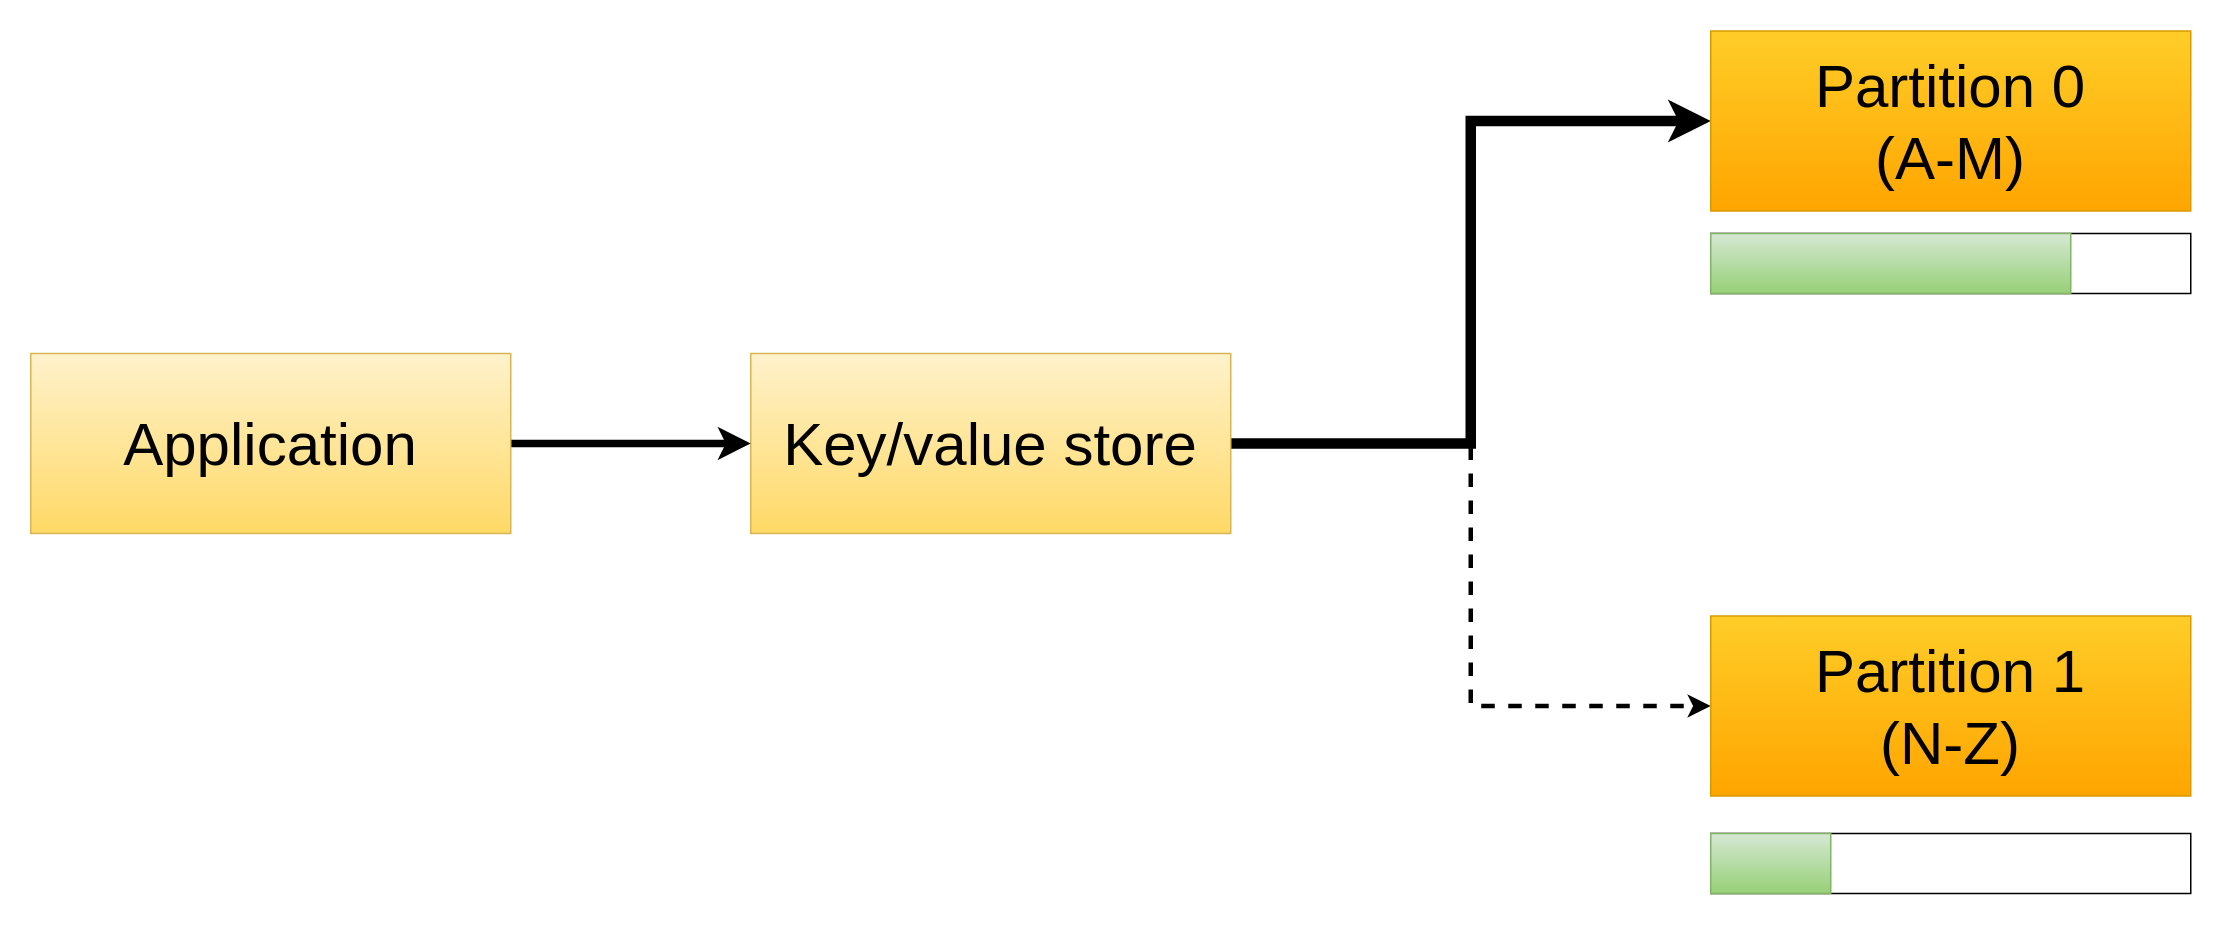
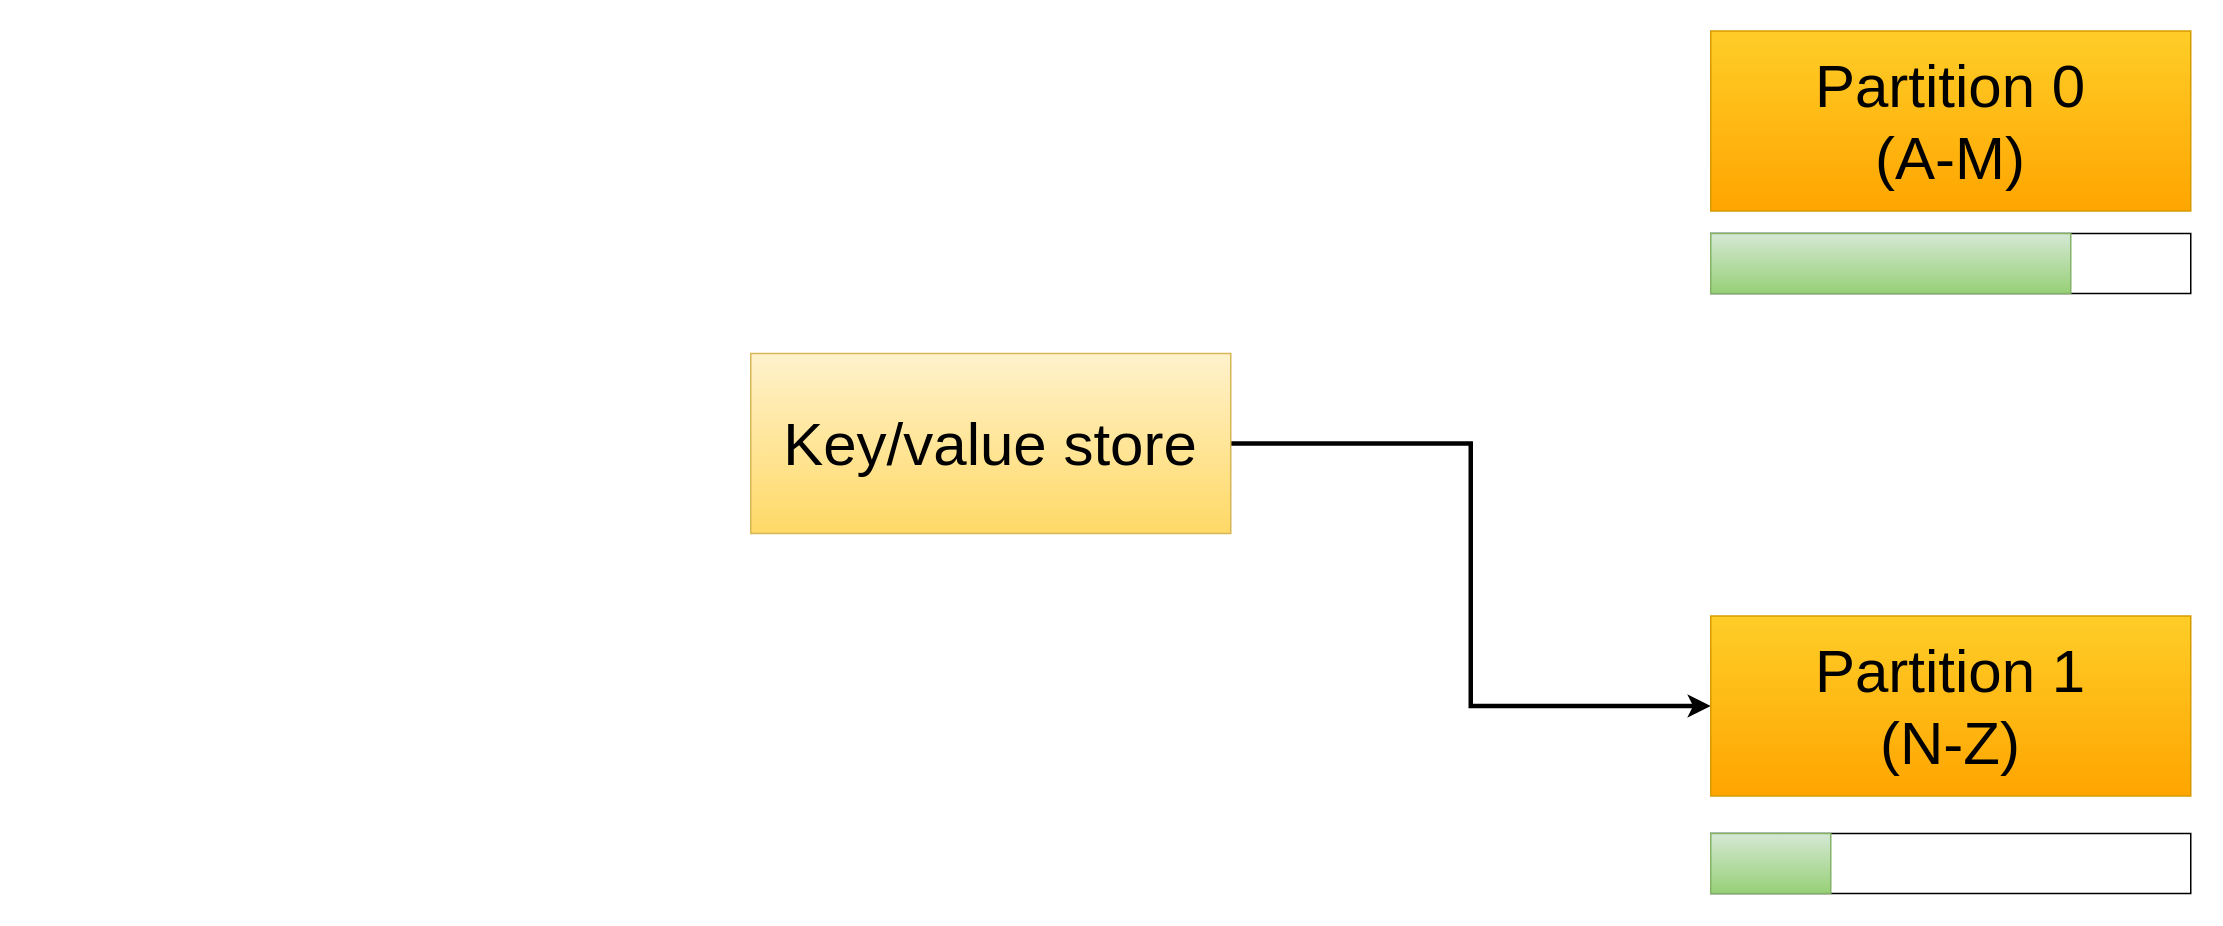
(1471, 175) -> none
(271, 443) -> none
(620, 443) -> none
(1471, 466) -> (1471, 466)
